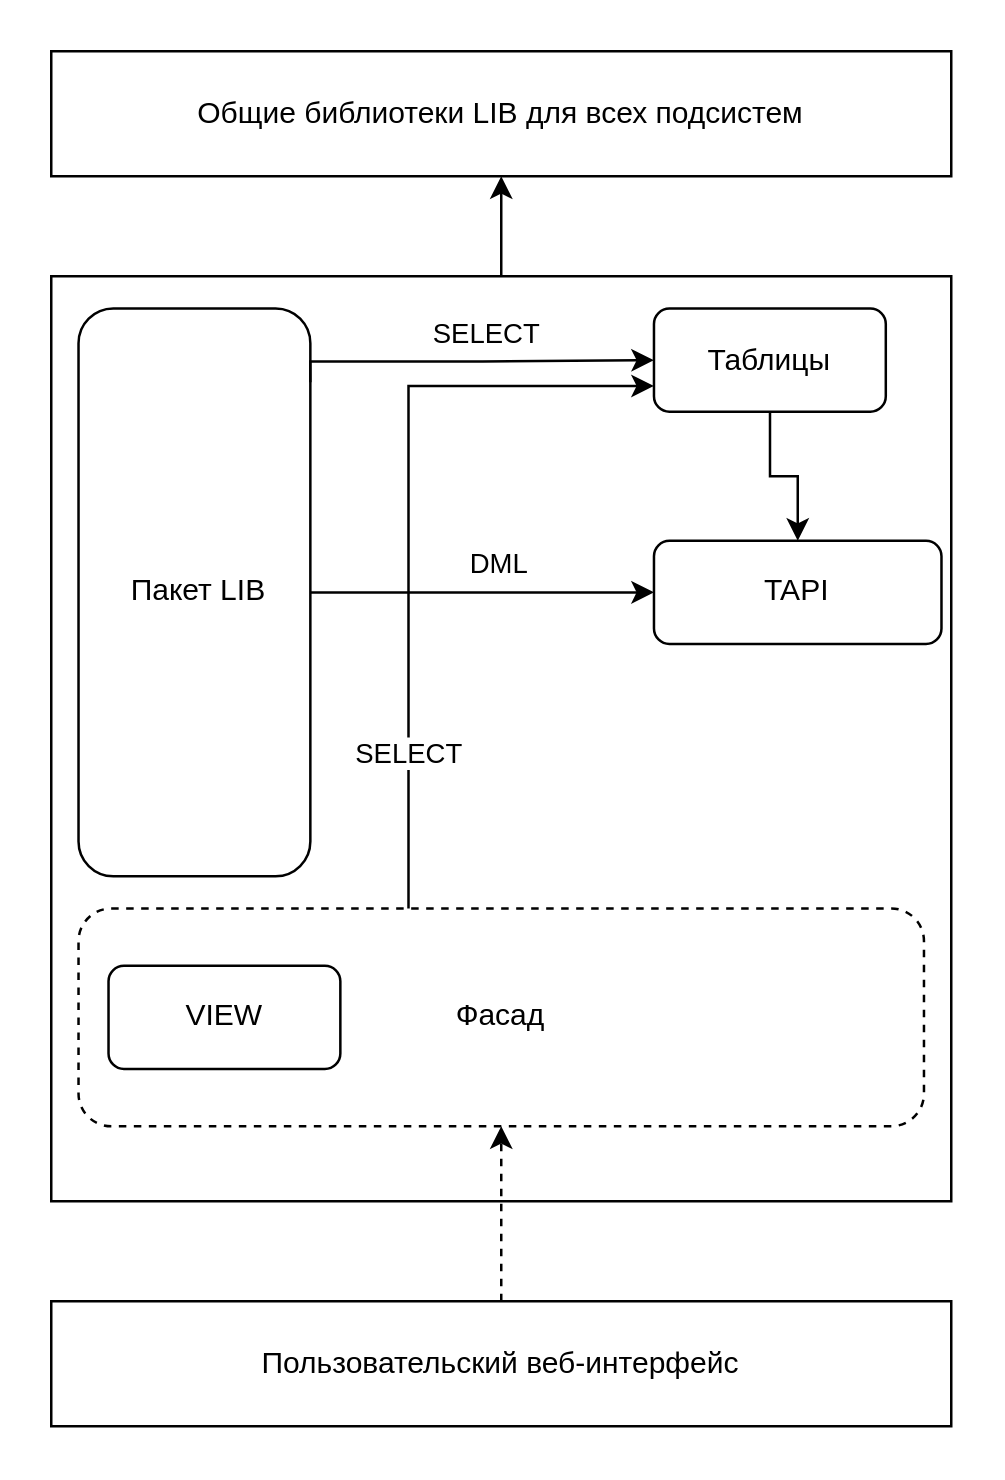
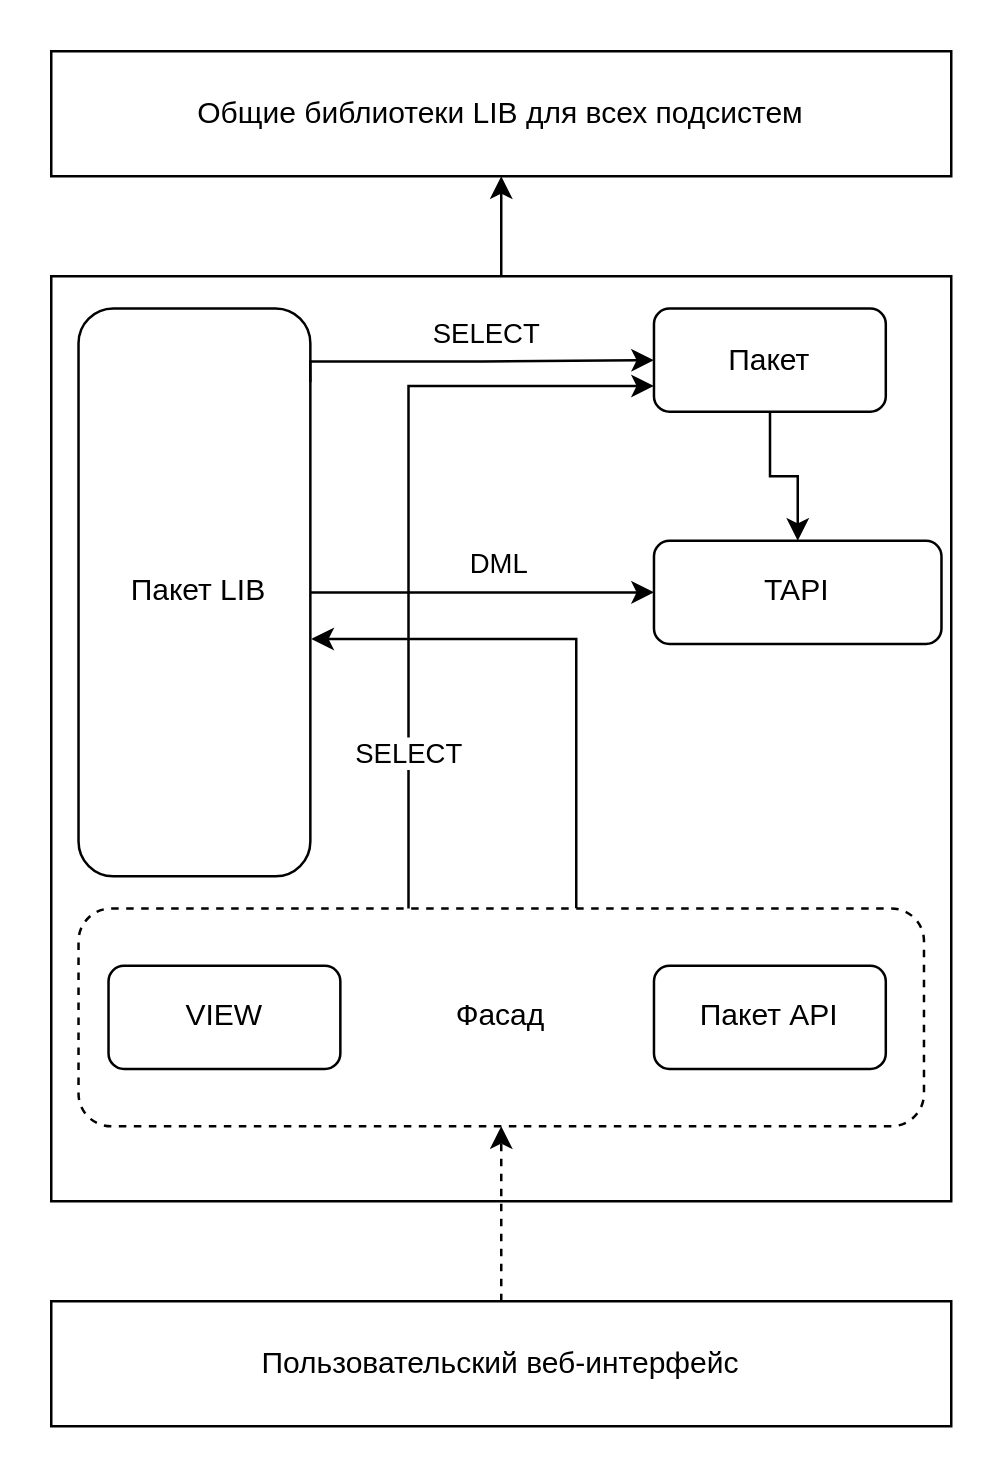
(770, 361) -> (770, 361)
none -> (576, 692)
none -> (770, 1017)
